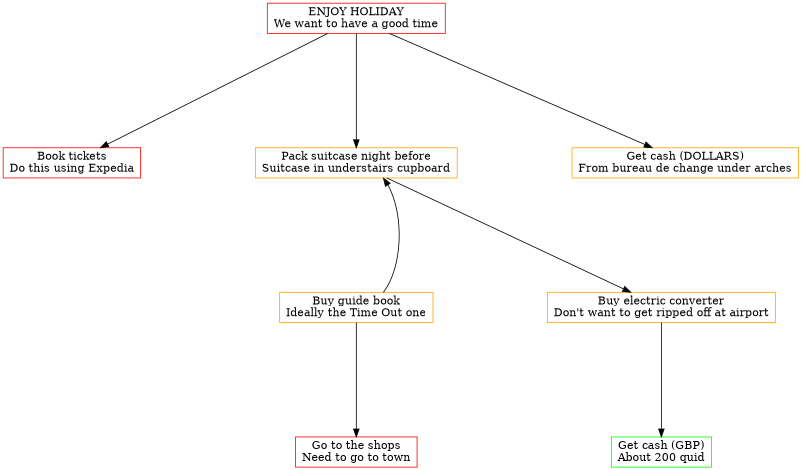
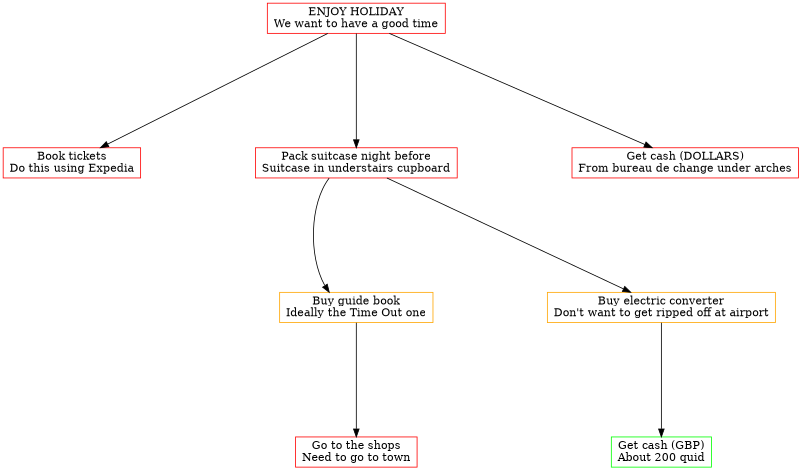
(356, 163) -> (356, 163)
(685, 163) -> (685, 163)
(399, 239) -> (314, 231)
